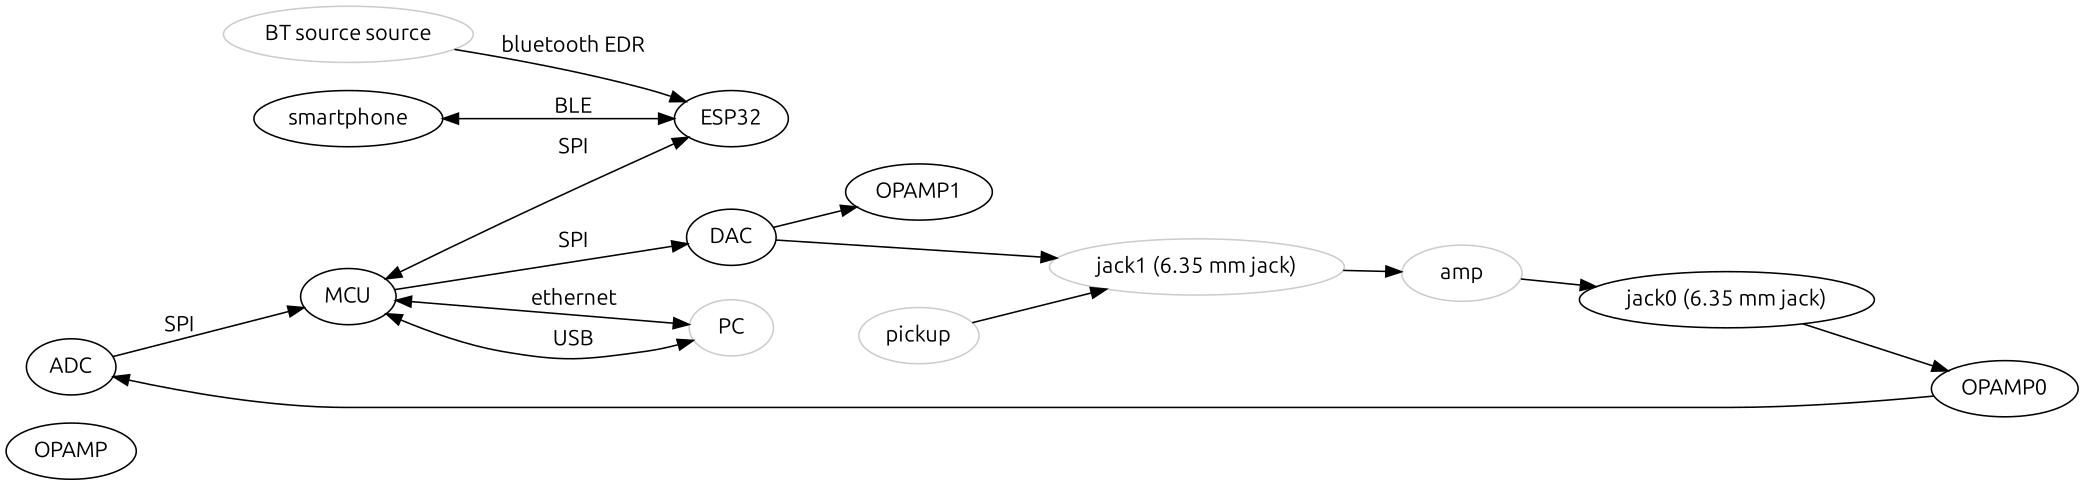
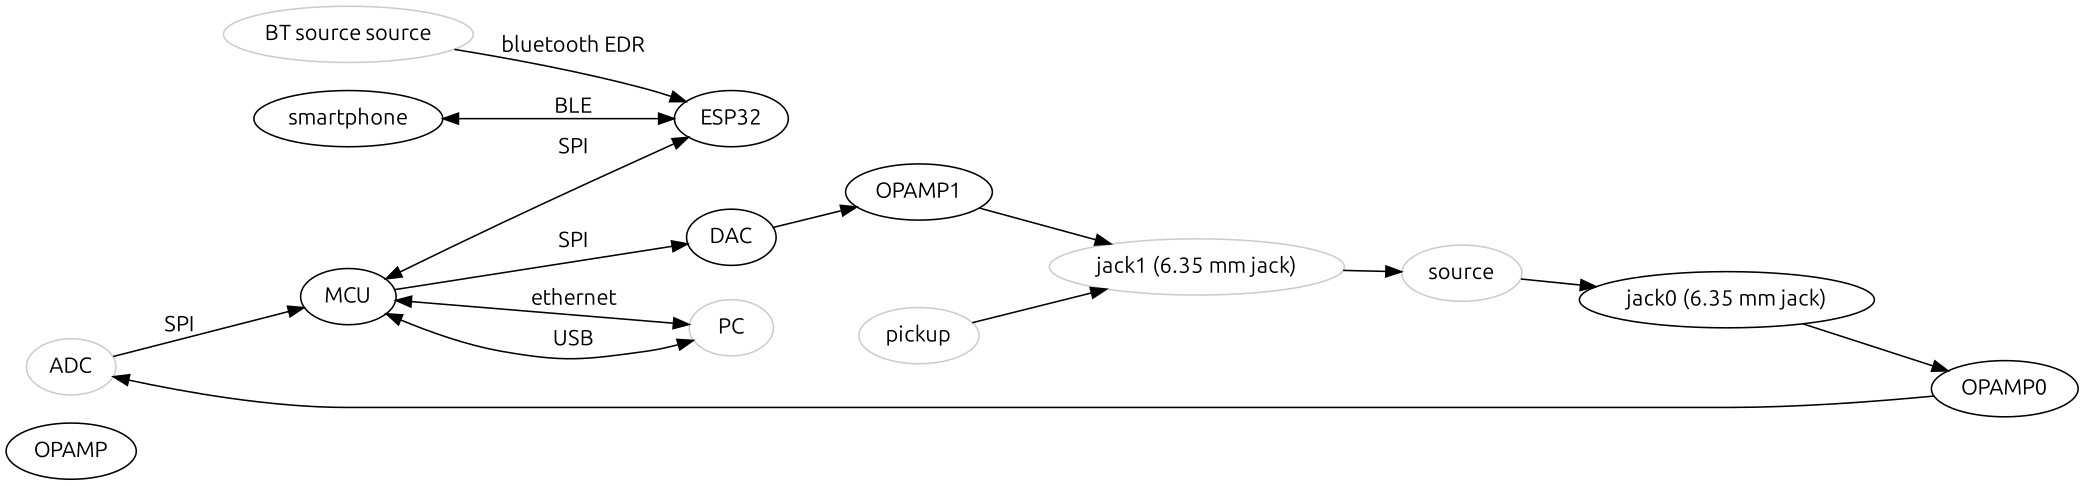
(908, 249) -> (1038, 224)
(1462, 273) -> (1462, 273)
(71, 367) -> (71, 367)
